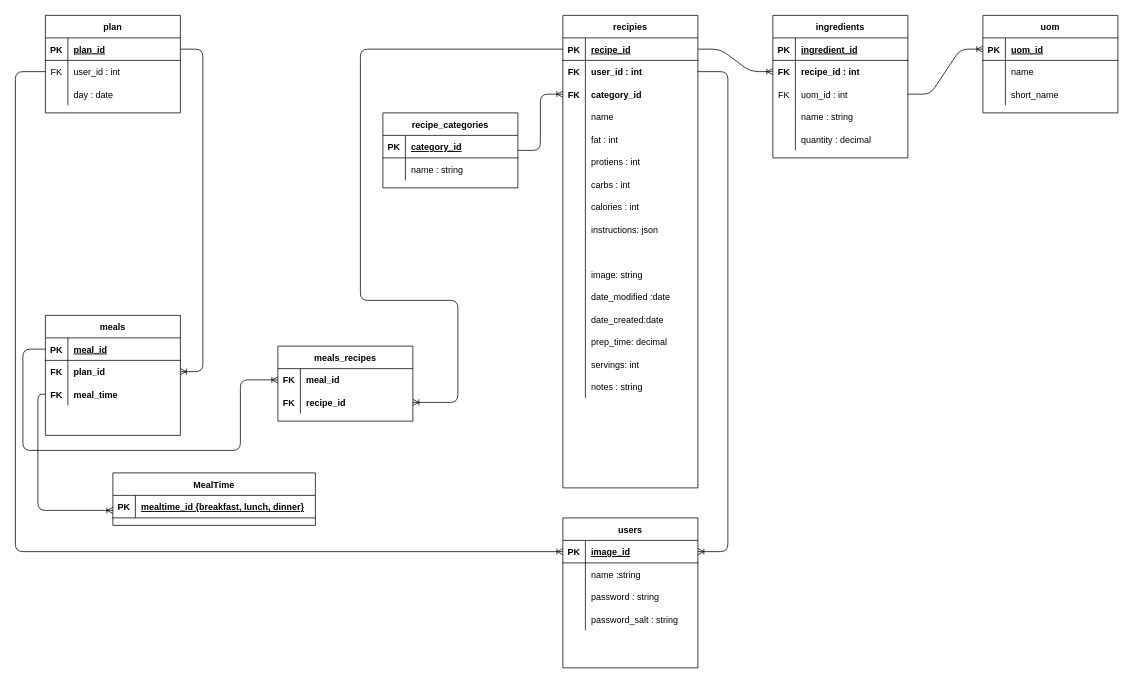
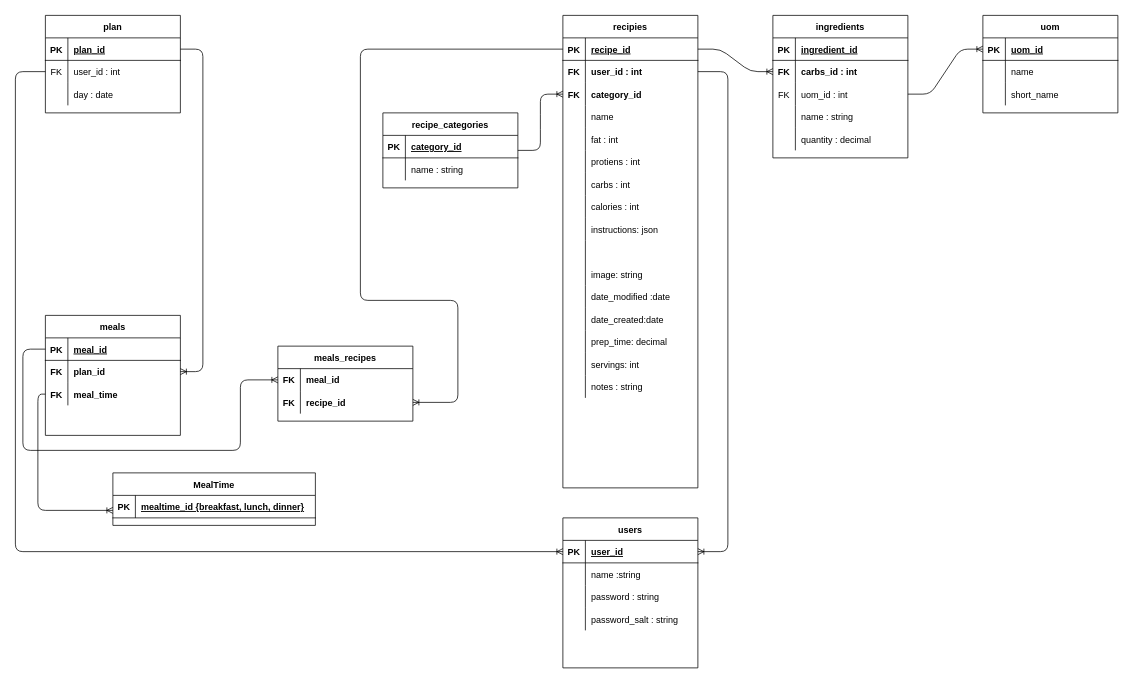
(832, 72) -> (830, 72)
(609, 552) -> (607, 552)
